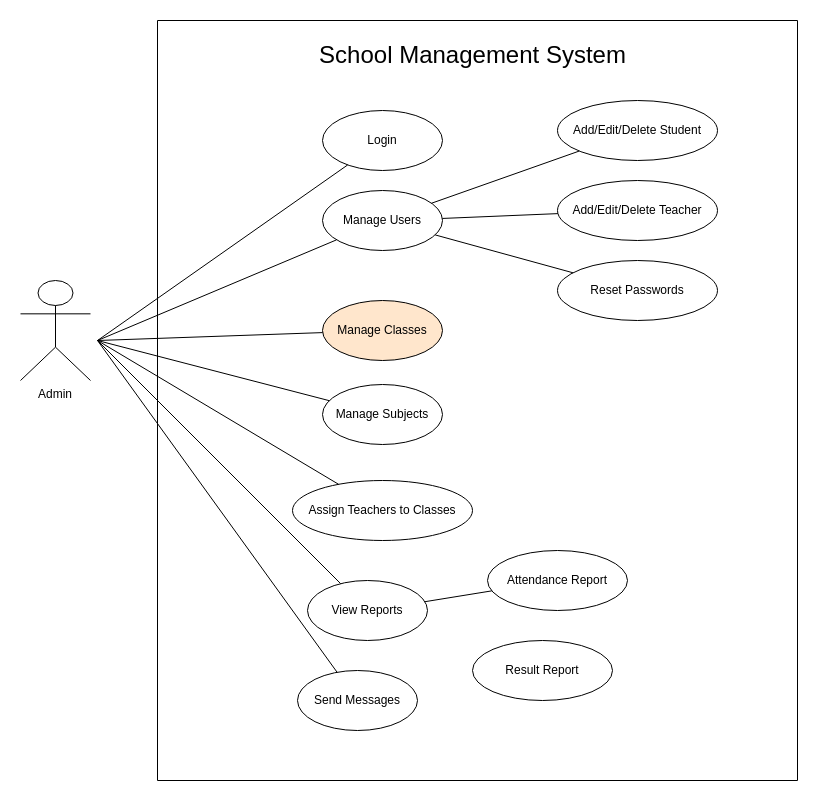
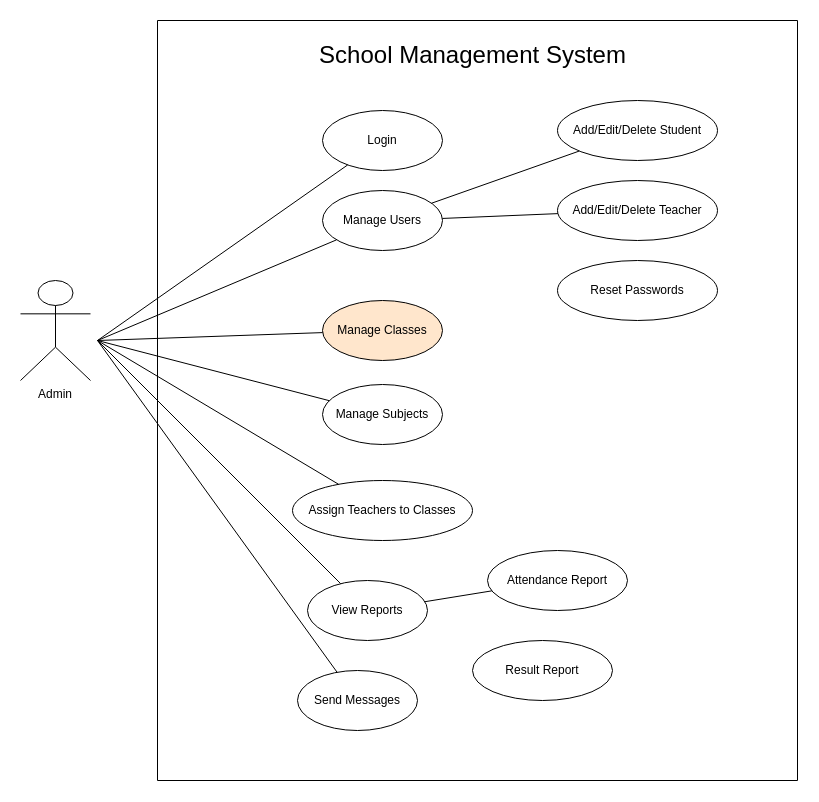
(504, 254) -> none
